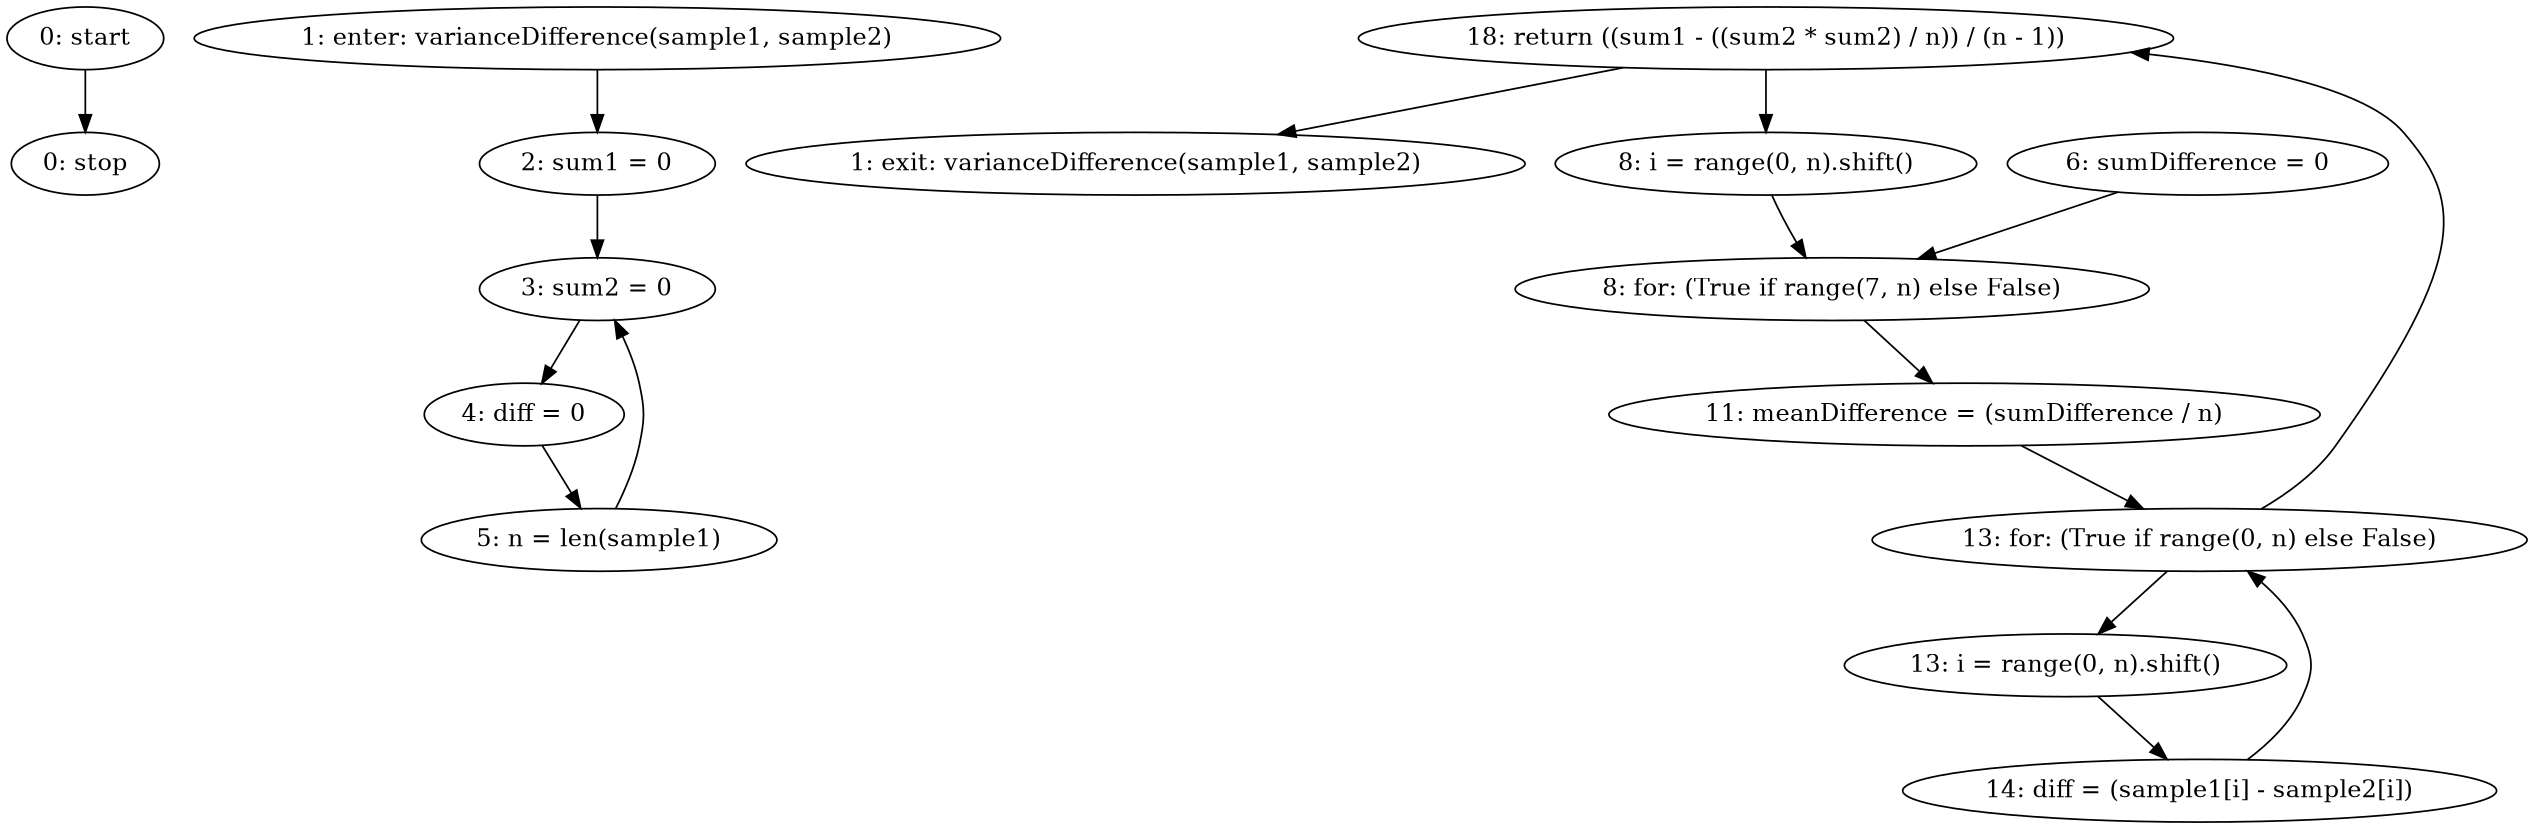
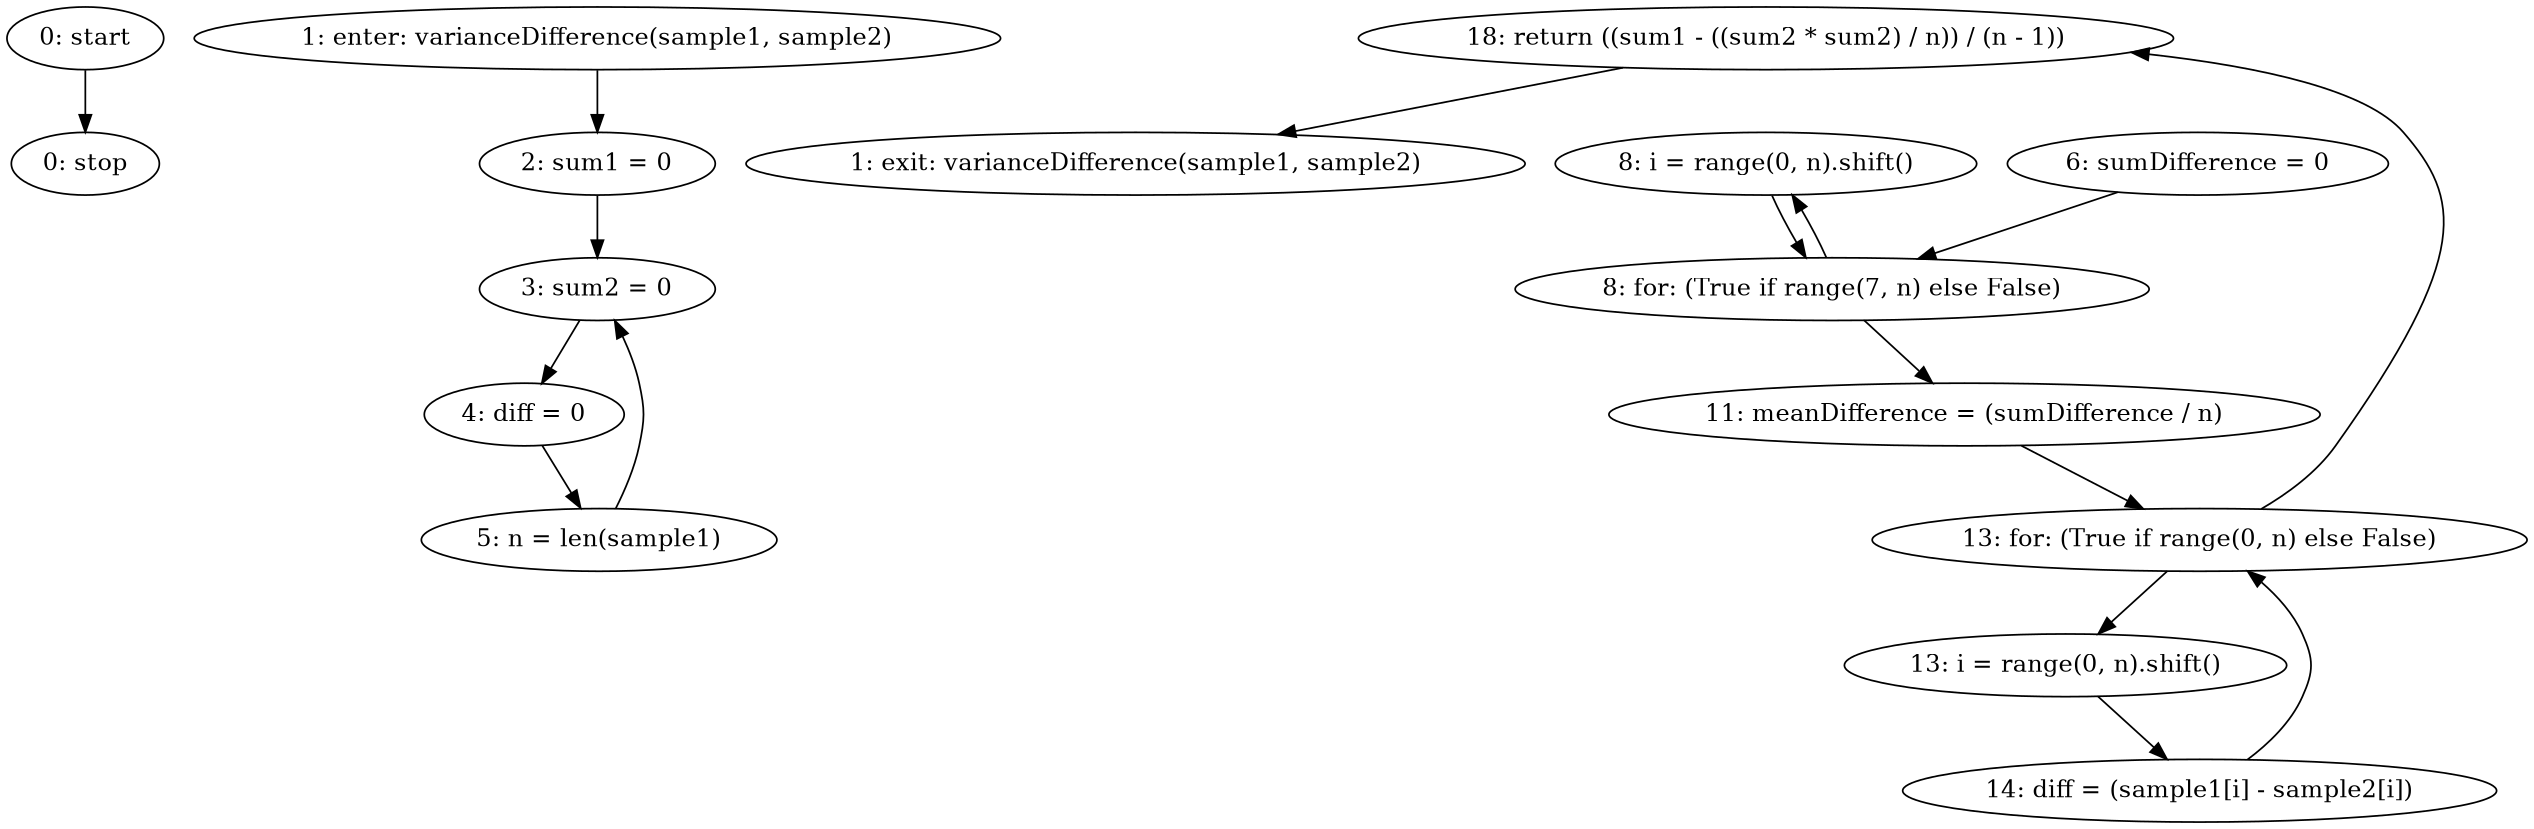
(1766, 92) -> (1815, 233)
